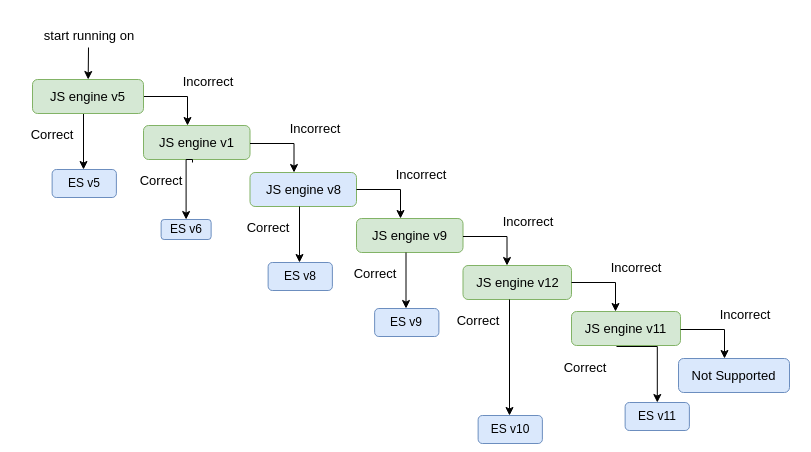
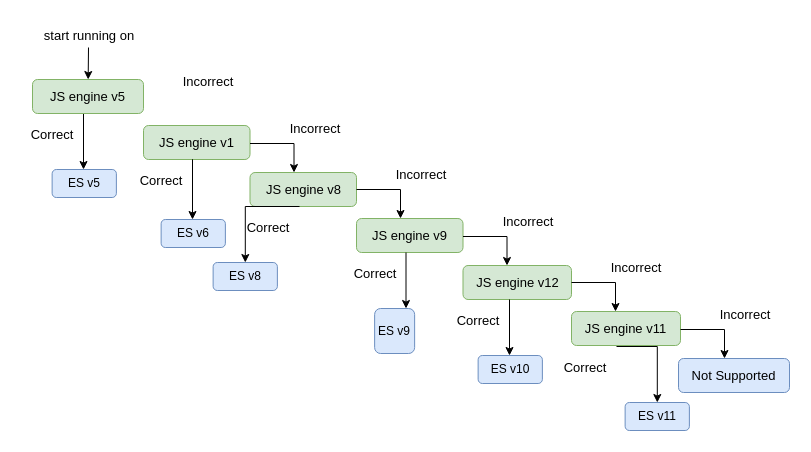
(177, 97) -> none
(303, 190) -> (303, 190)
(186, 230) -> (193, 234)
(300, 277) -> (245, 277)
(407, 323) -> (395, 331)
(510, 430) -> (510, 370)
